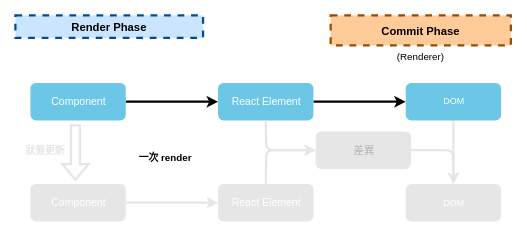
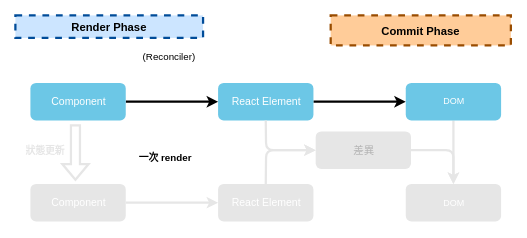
none -> (169, 57)
(420, 57) -> none
